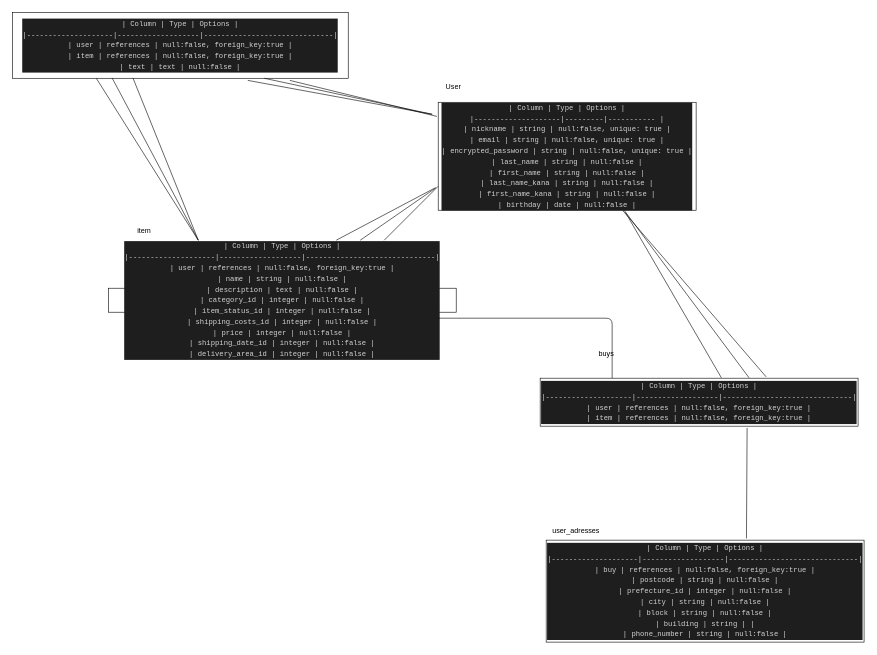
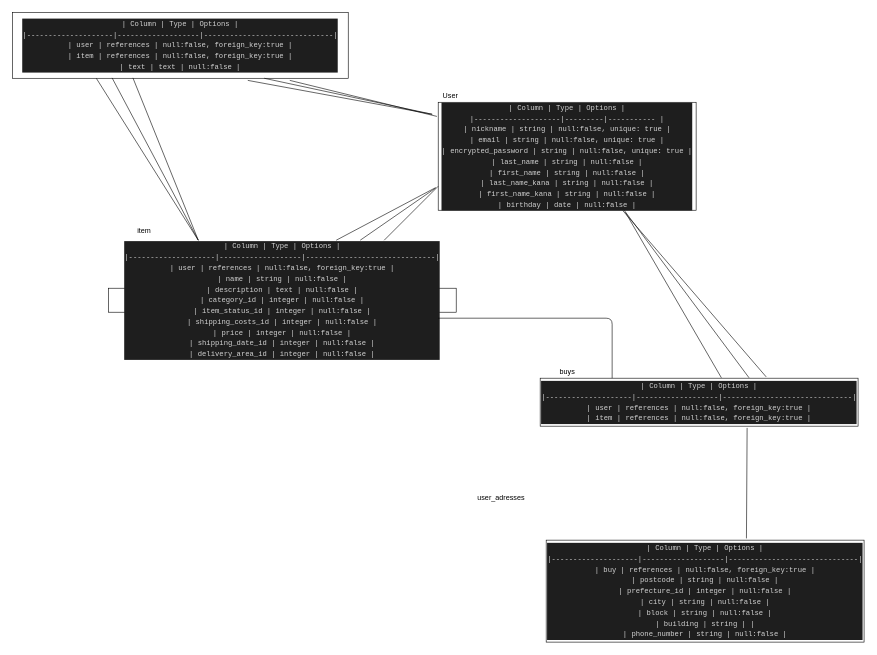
(453, 87) -> (450, 96)
(606, 354) -> (567, 372)
(576, 531) -> (501, 498)
